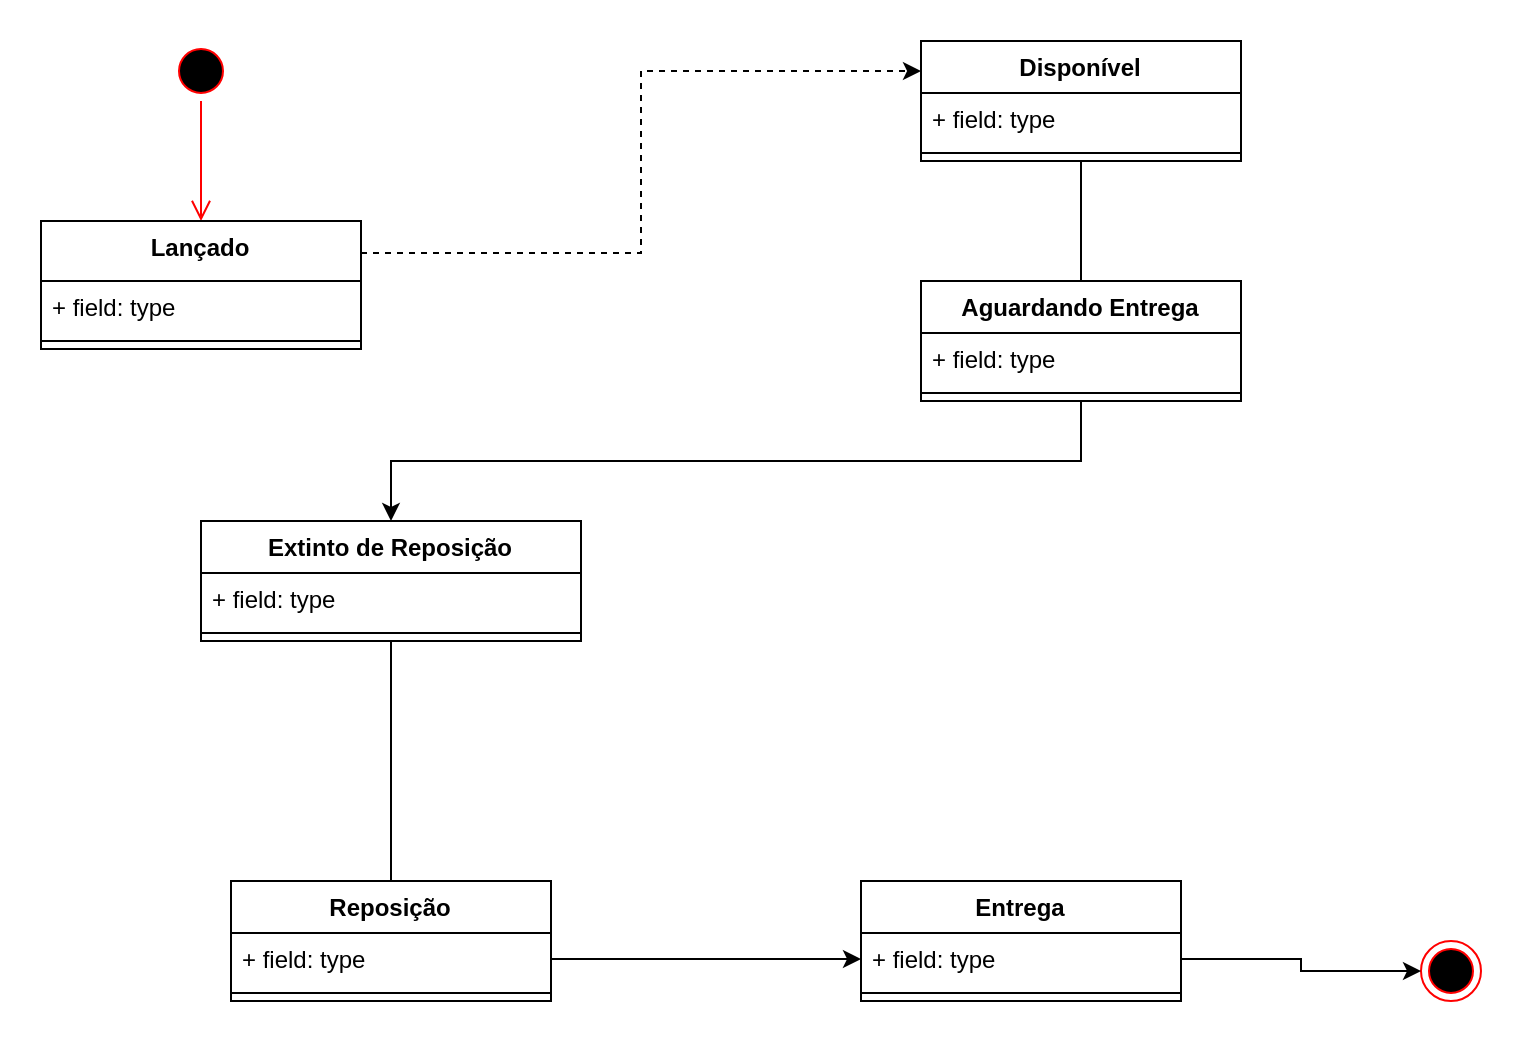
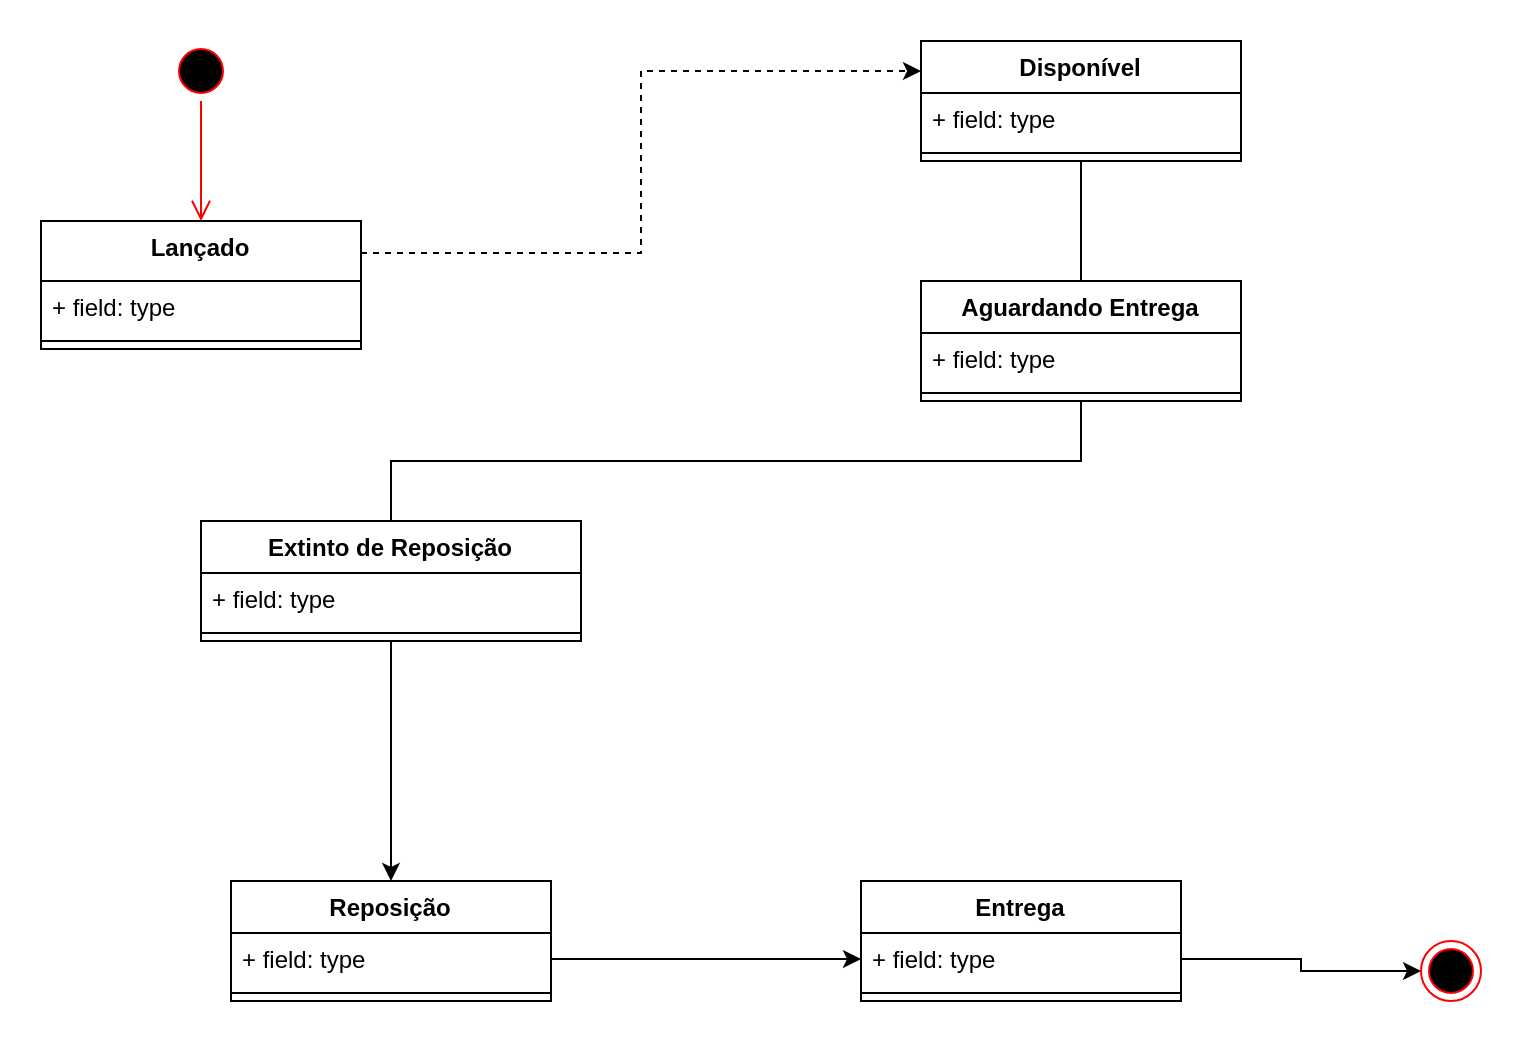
(391, 506) -> (391, 511)
(391, 871) -> (391, 866)
